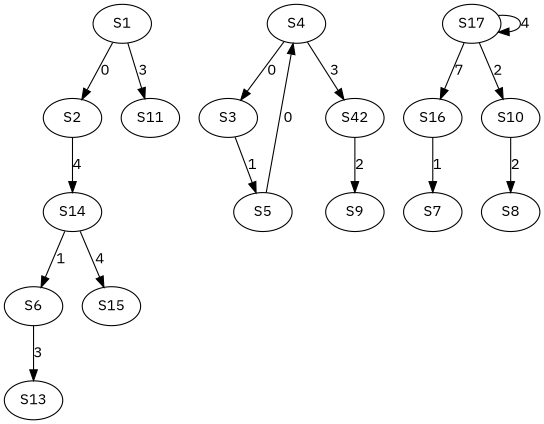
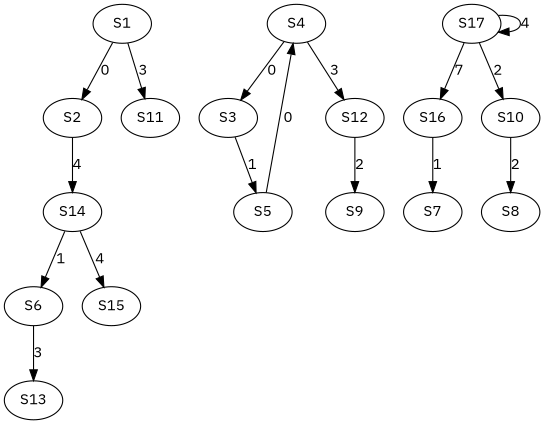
(355, 118) -> (355, 118)
